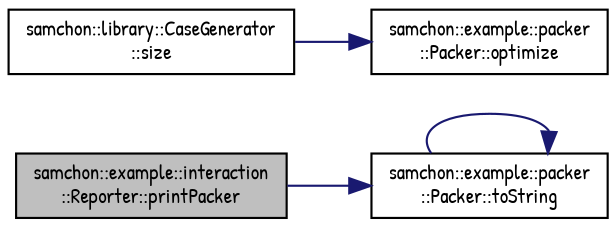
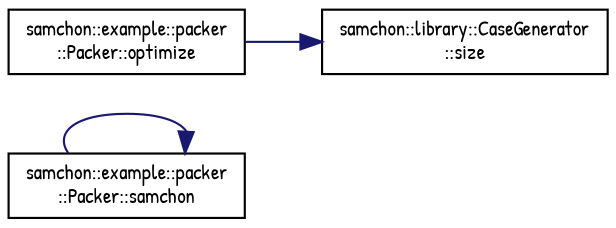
(322, 42) -> (273, 42)
(151, 186) -> none
(490, 186) -> (127, 186)
